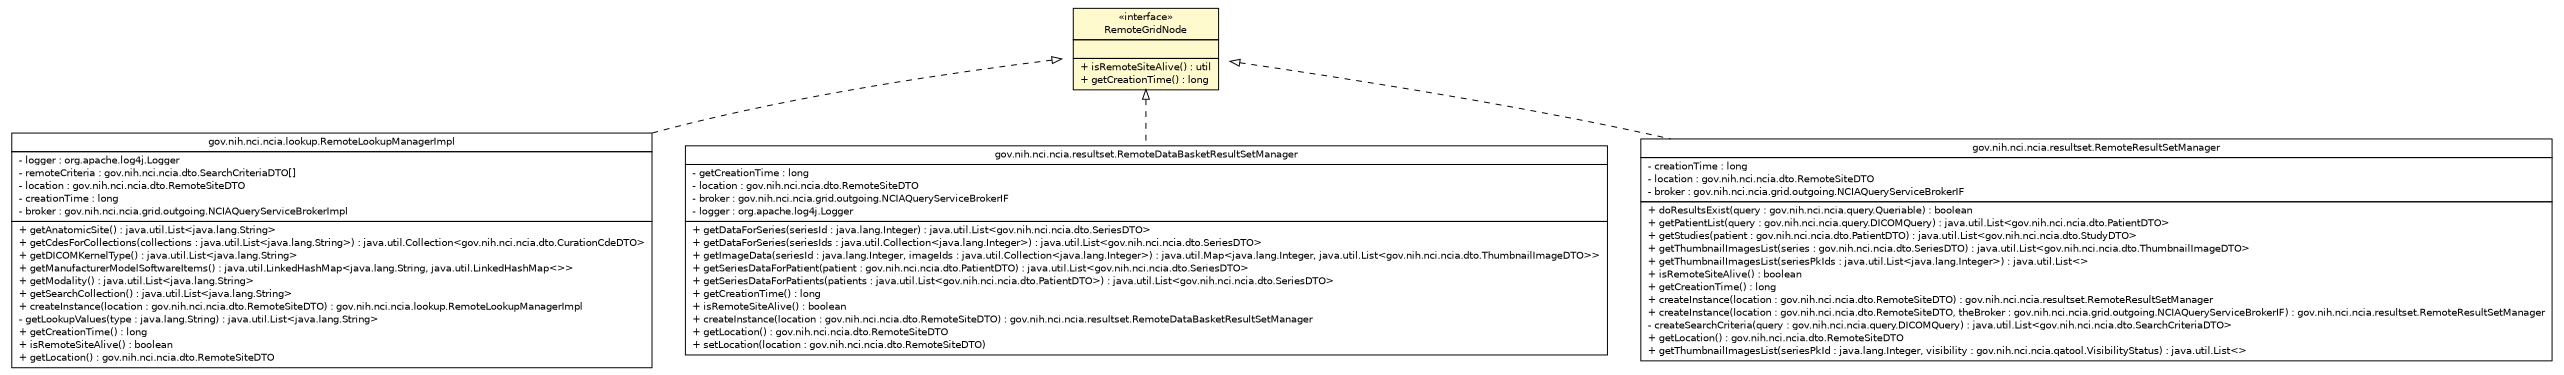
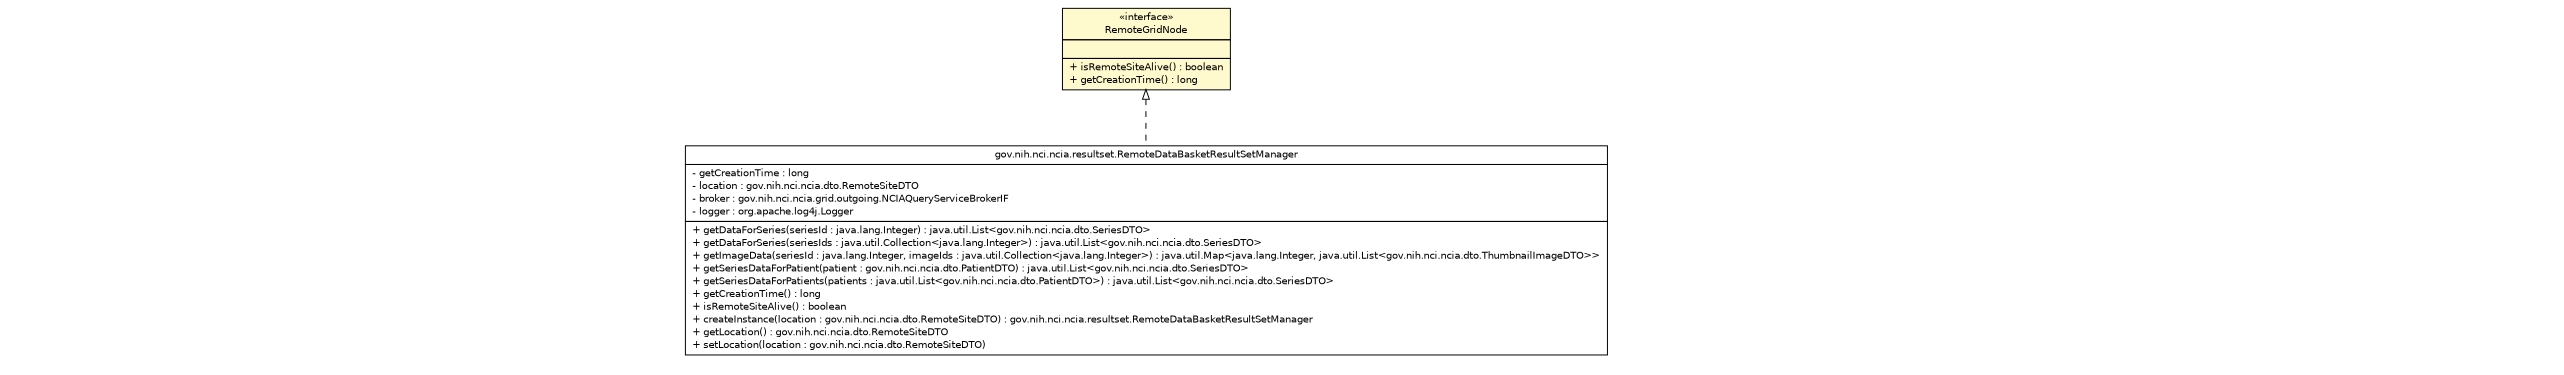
(1146, 67) -> (1146, 67)
(332, 250) -> none
(2096, 250) -> none
